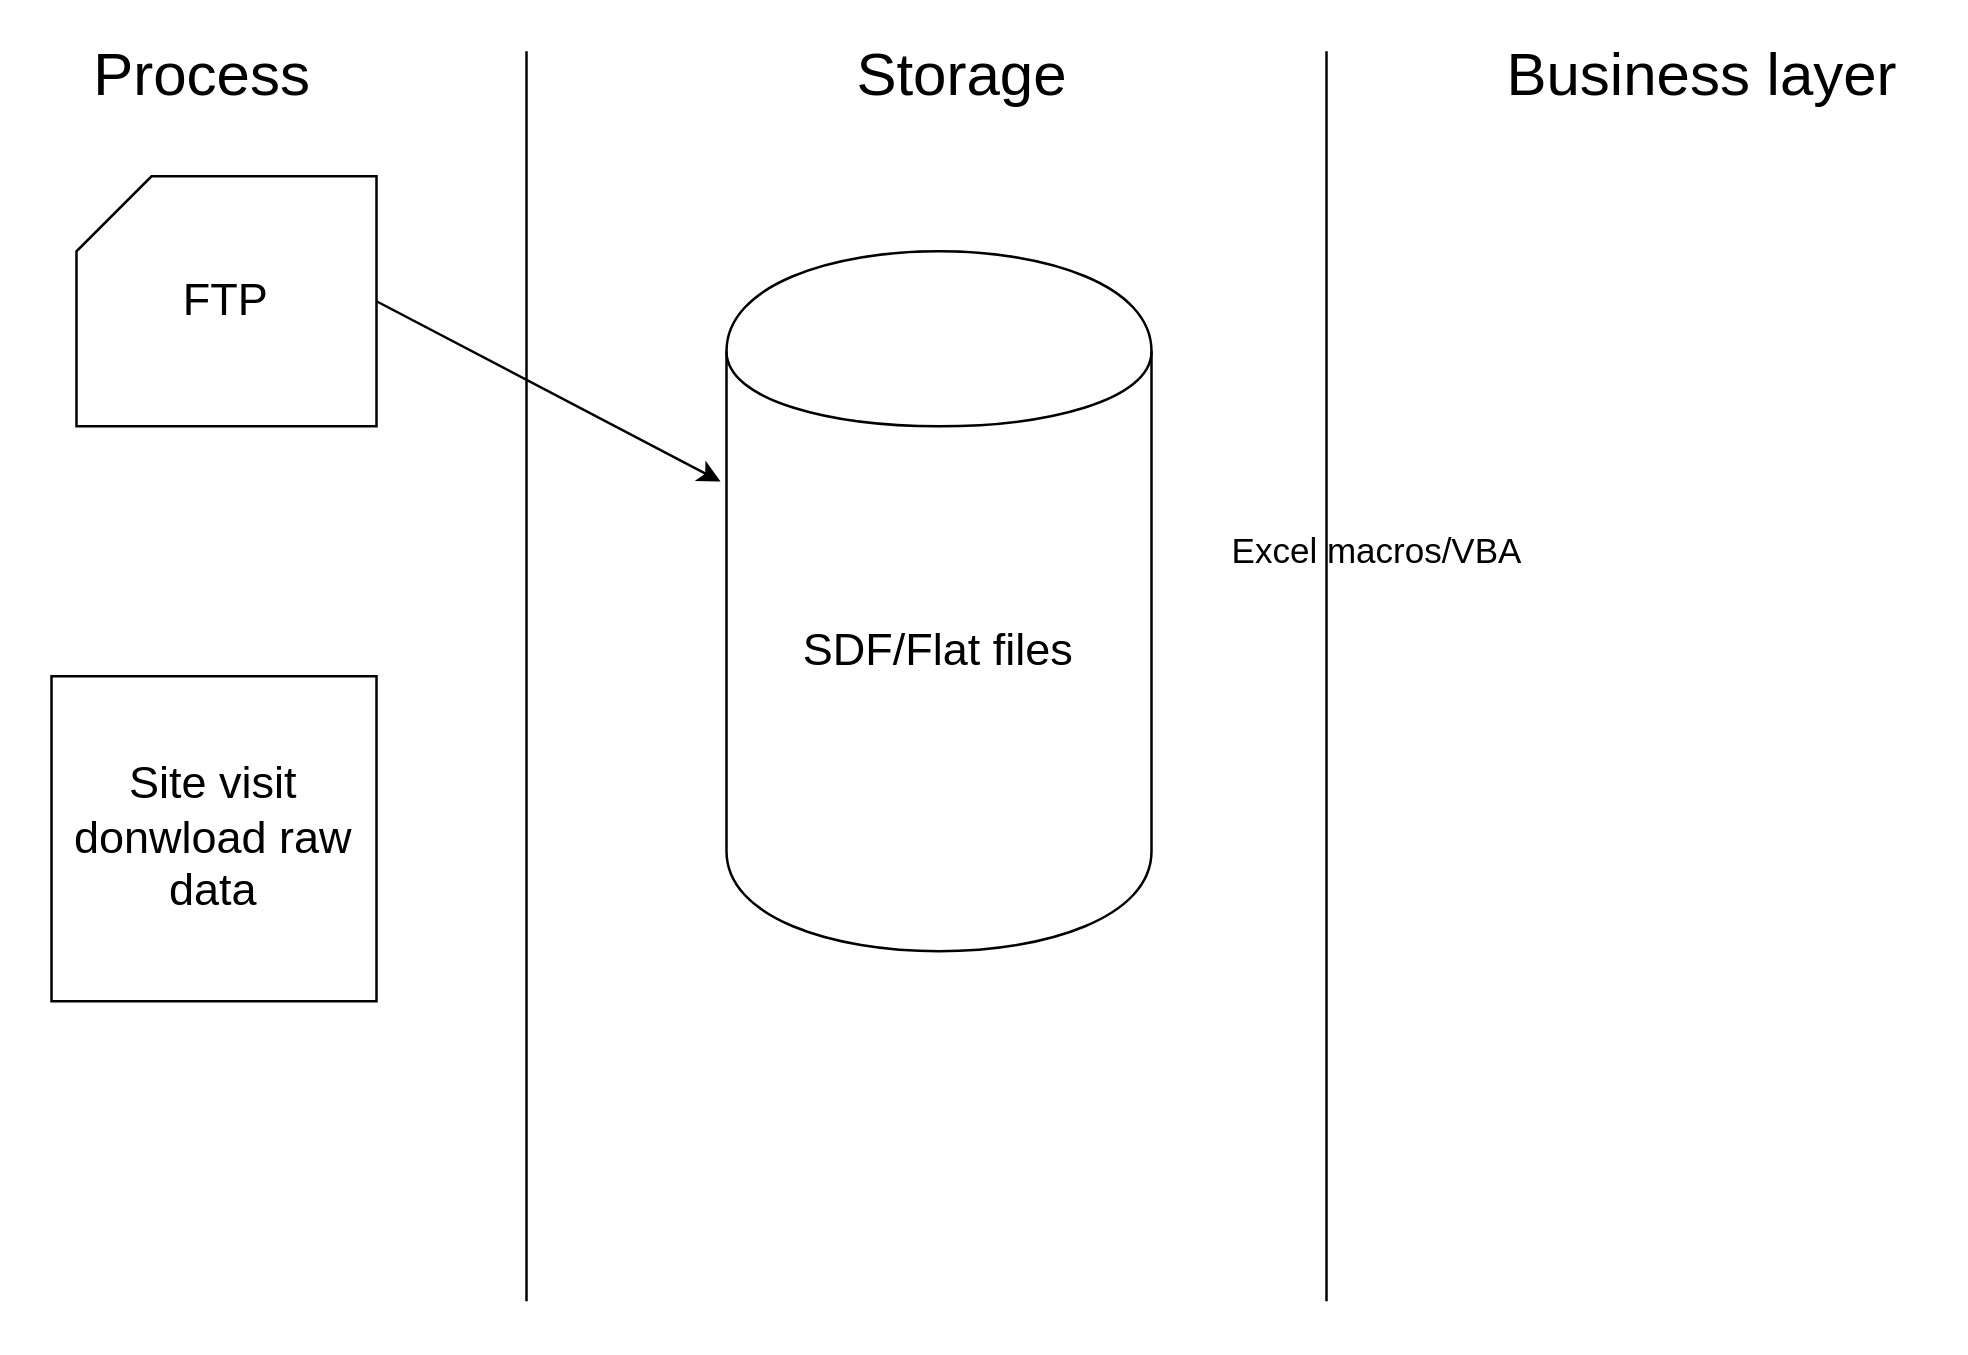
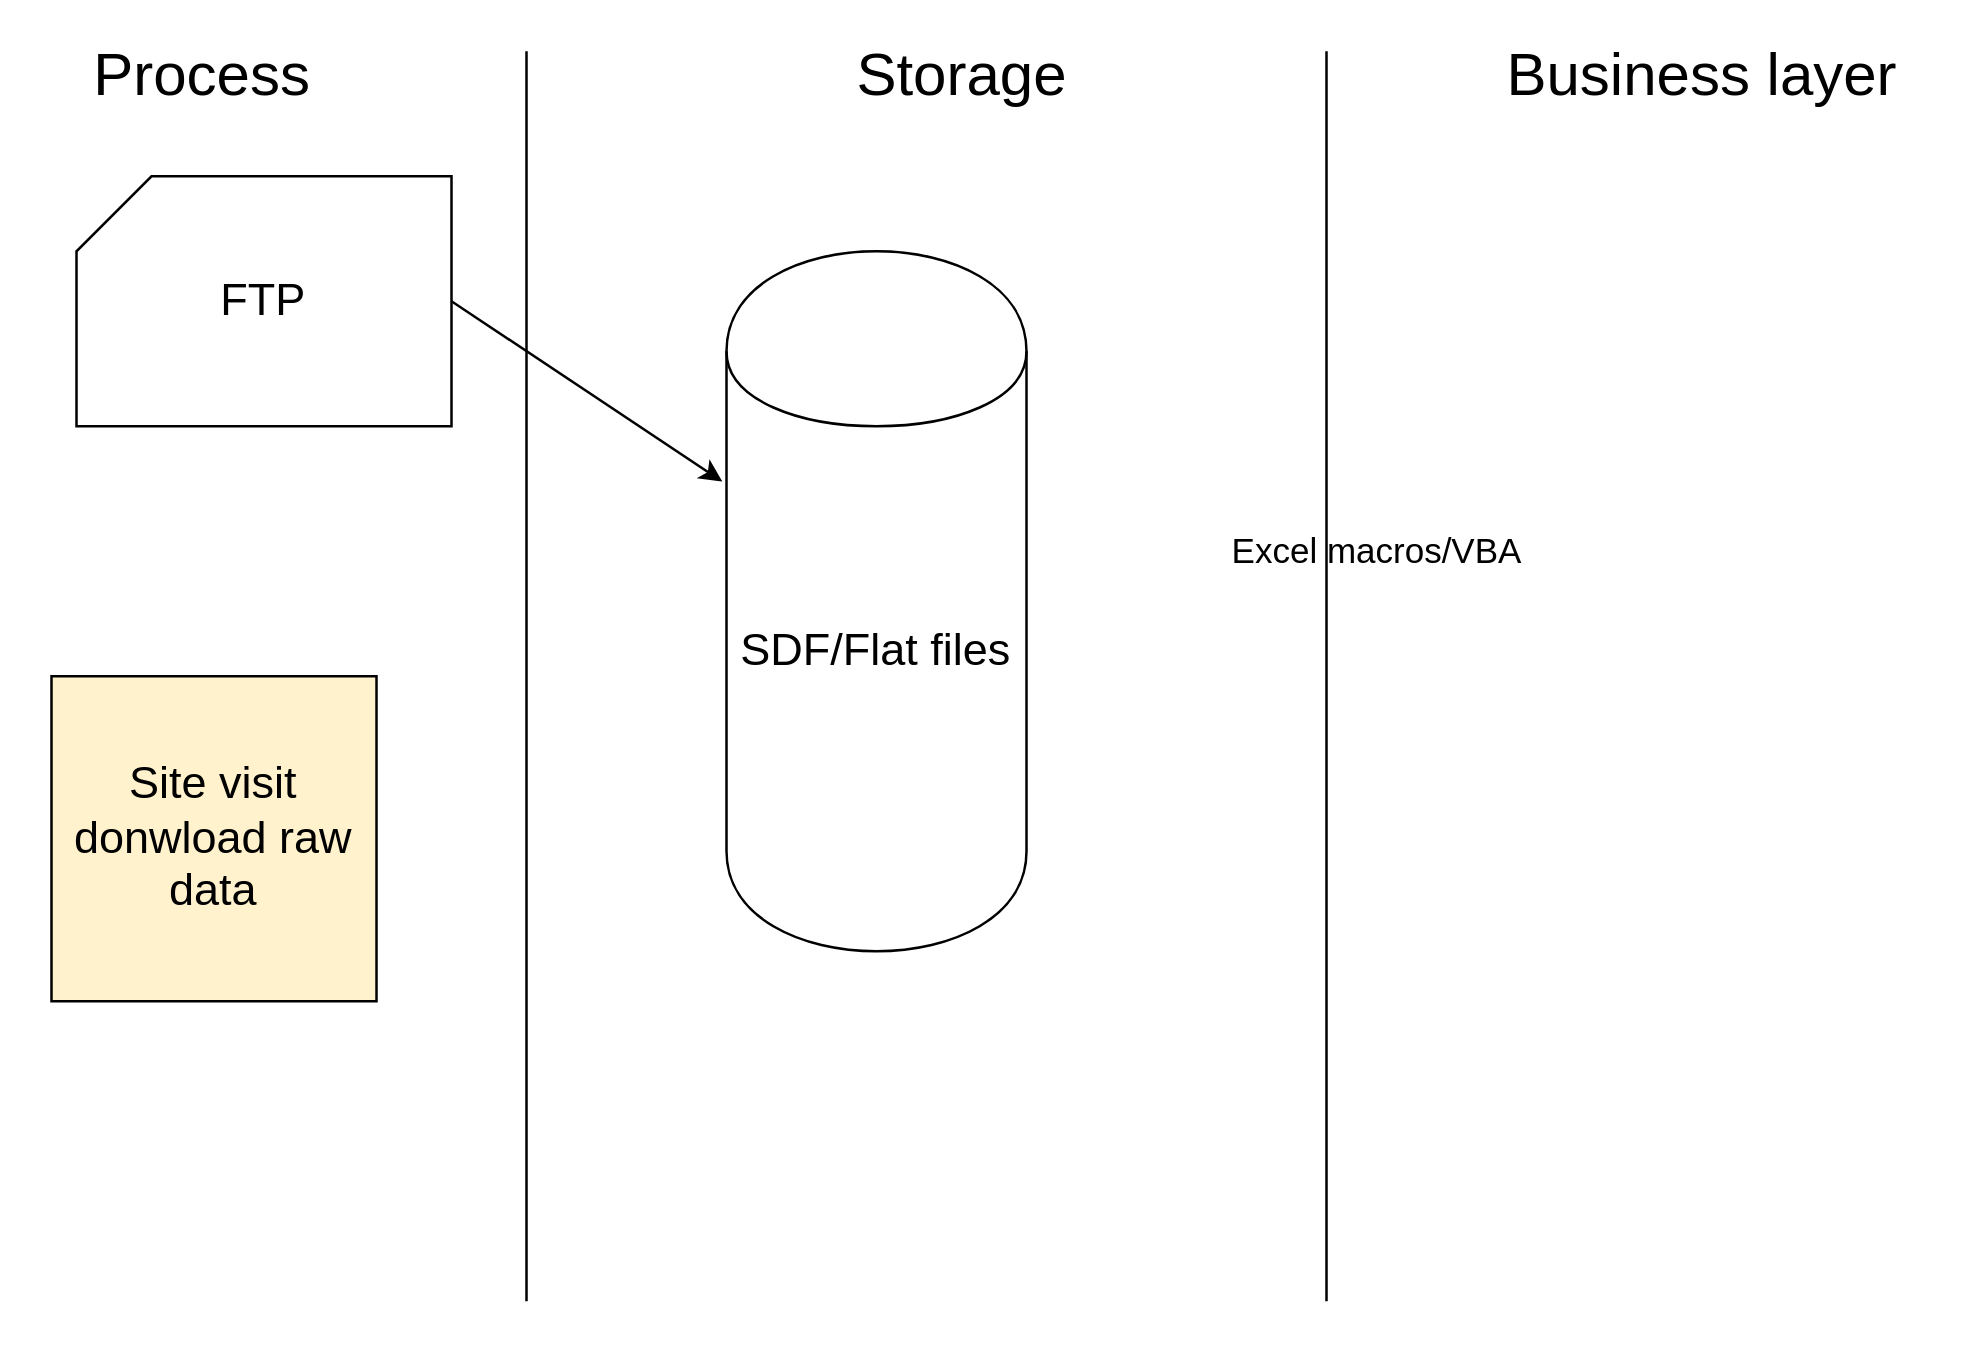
(226, 301) -> (264, 301)
(939, 601) -> (876, 601)
(214, 839) -> (214, 839)
